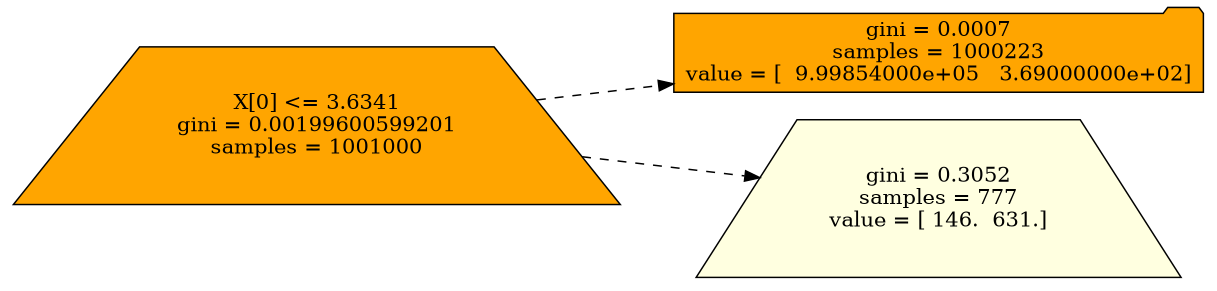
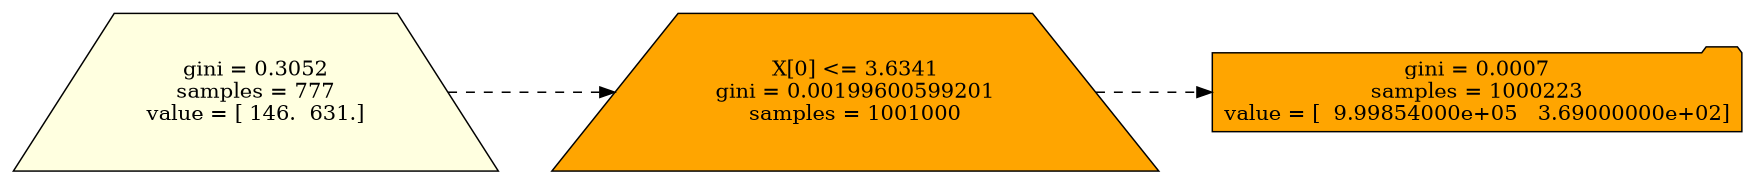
(663, 166) -> (524, 92)
